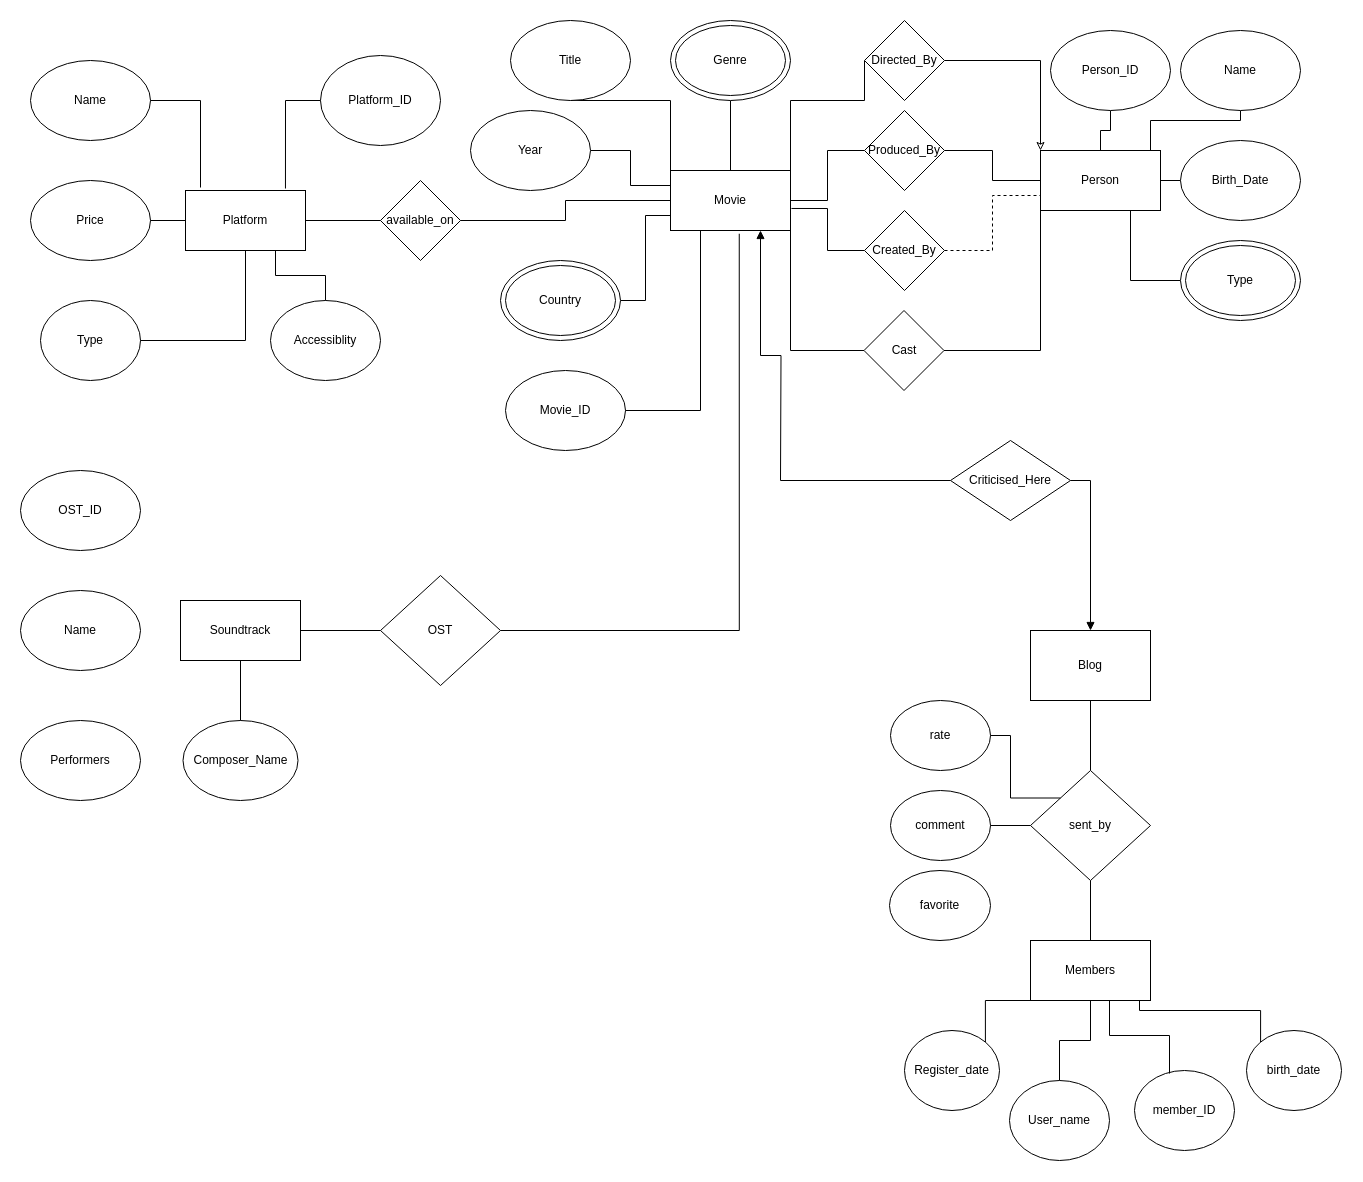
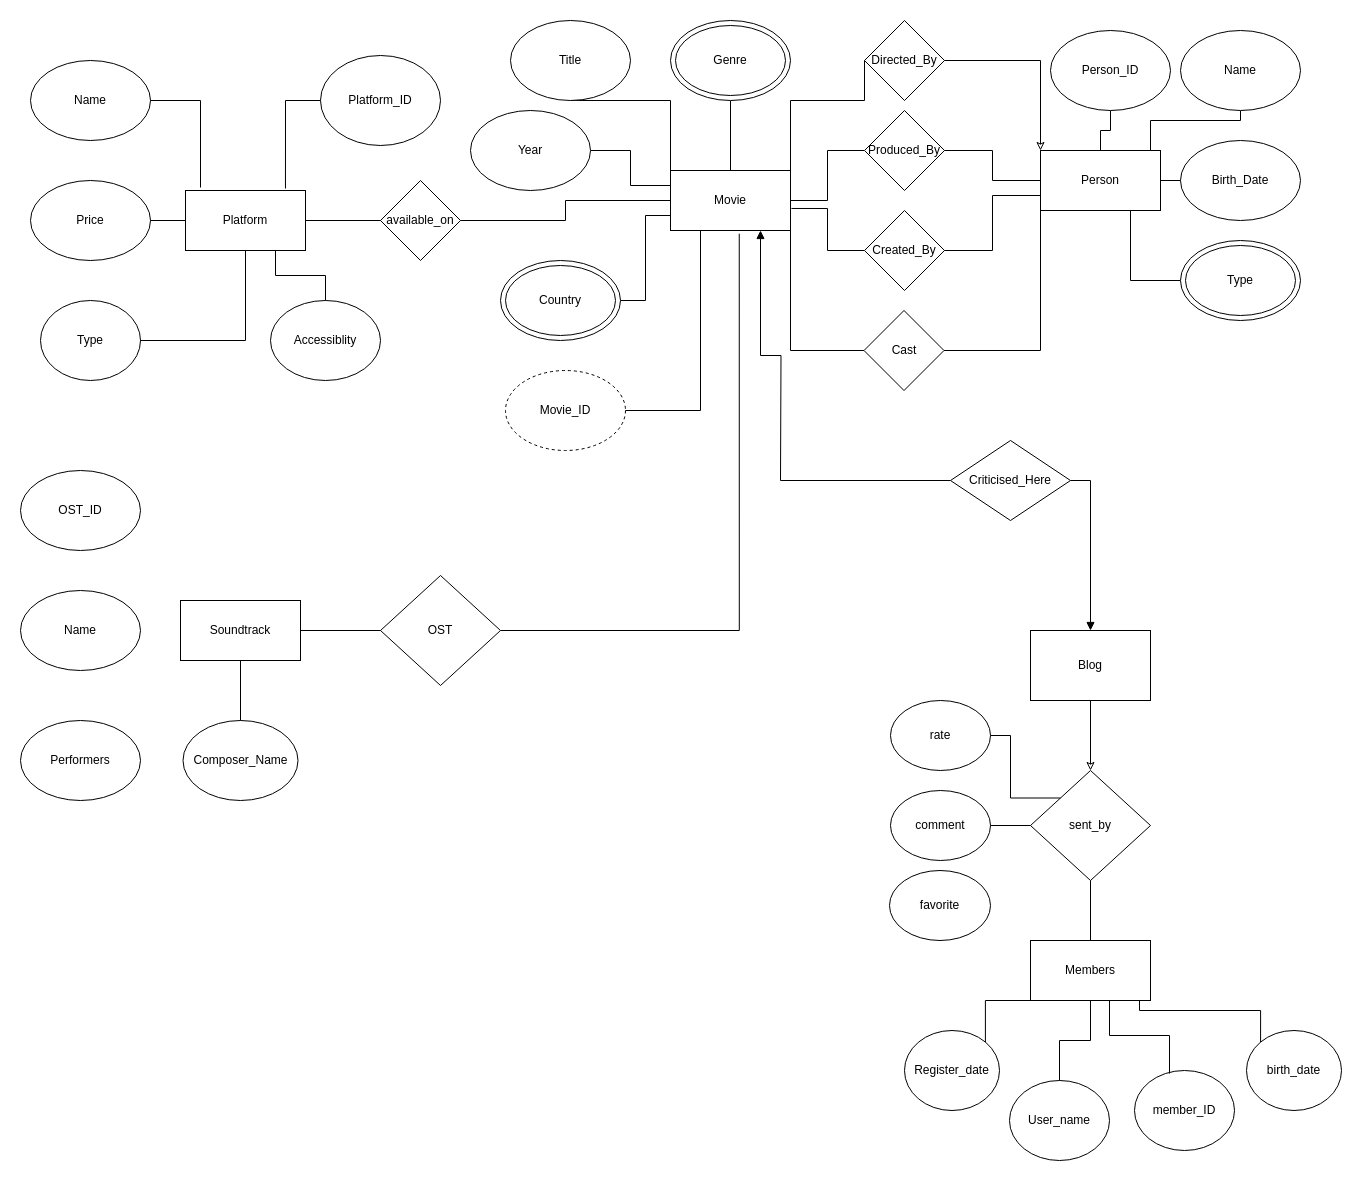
(993, 223) -> (993, 223)
(566, 411) -> (566, 411)
(1091, 765) -> (1091, 762)
